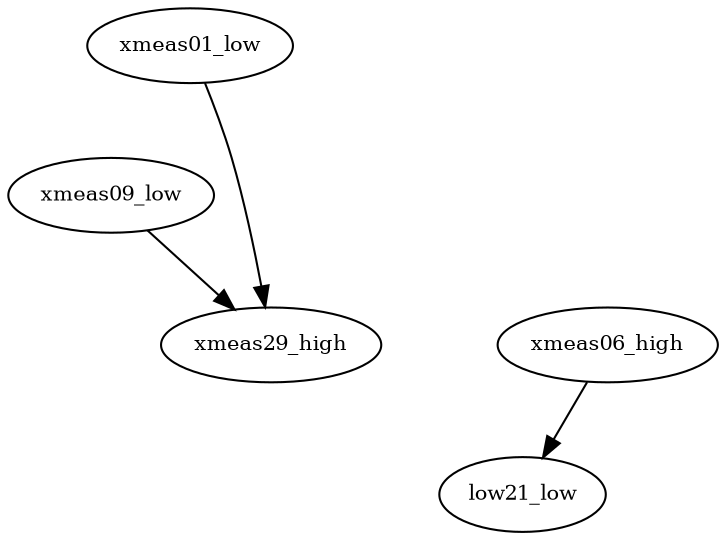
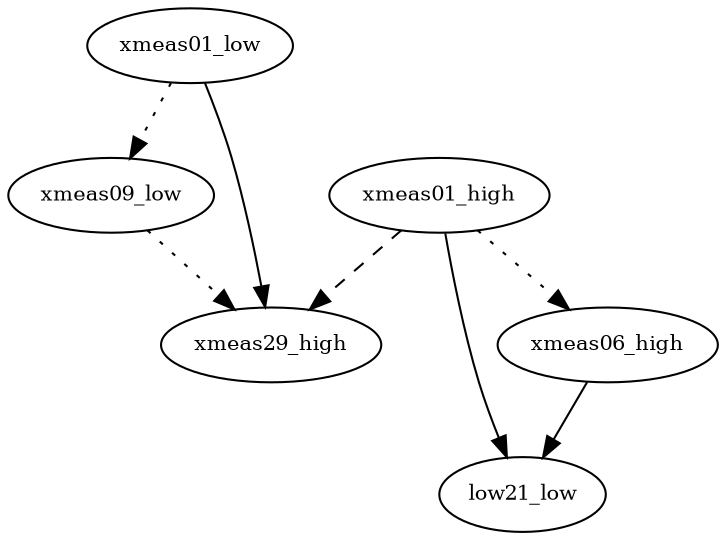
none -> (156, 111)
none -> (439, 195)
(183, 263) -> (183, 263)
